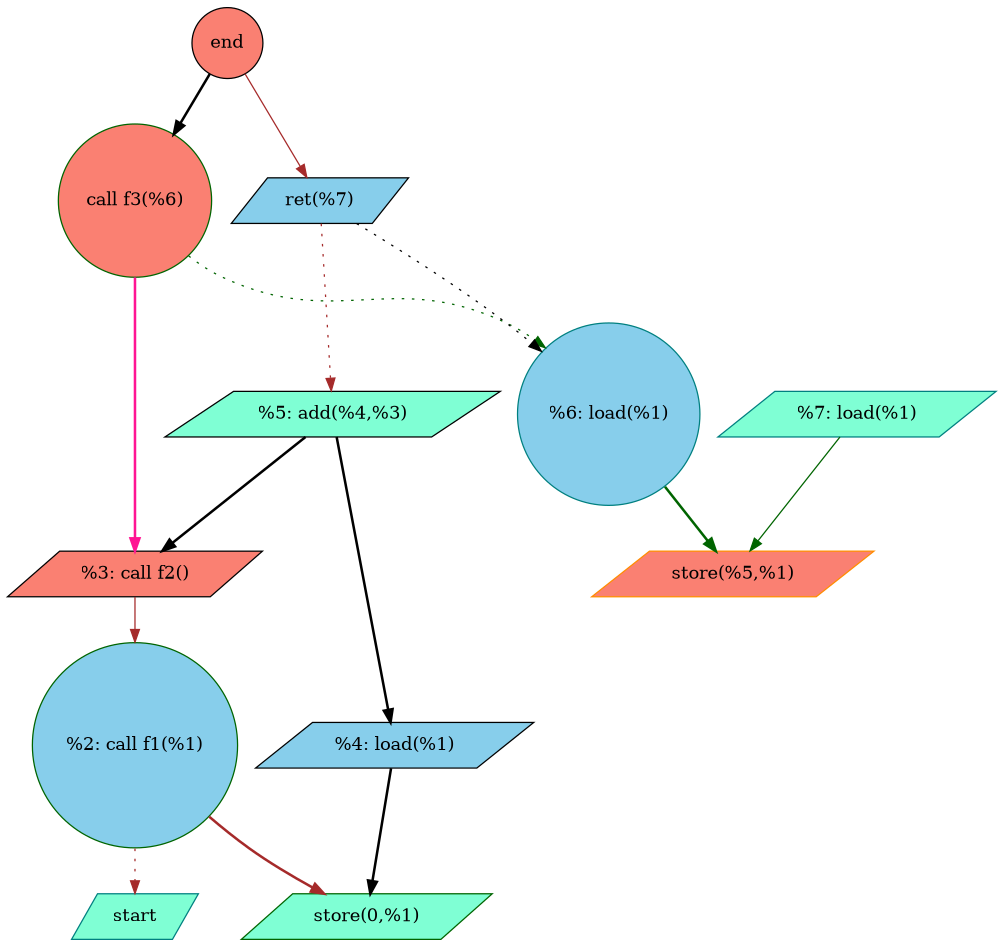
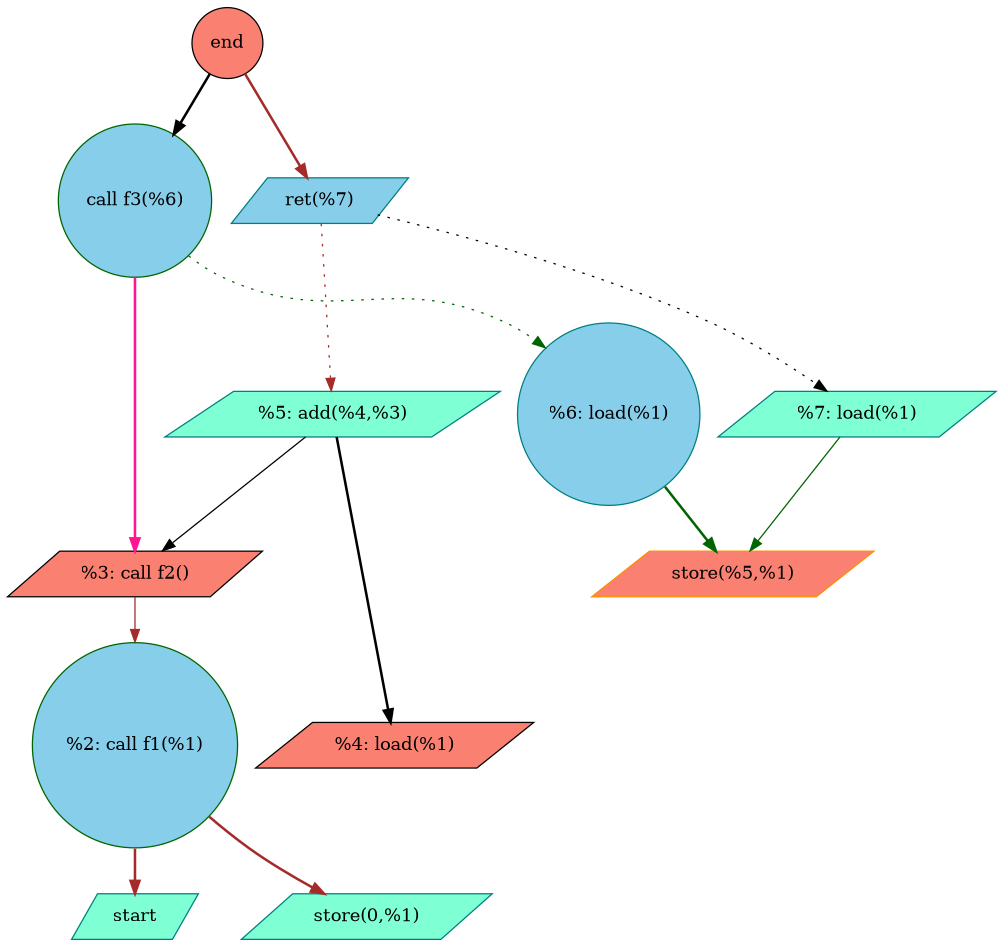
(273, 120) -> (273, 120)
(135, 201) -> (135, 201)
(320, 201) -> (320, 201)
(446, 280) -> (605, 281)
(333, 414) -> (333, 414)
(239, 490) -> (239, 490)
(395, 745) -> (395, 745)
(382, 825) -> none
(135, 865) -> (135, 865)
(367, 917) -> (367, 917)
